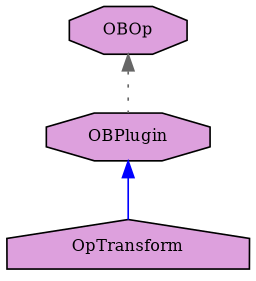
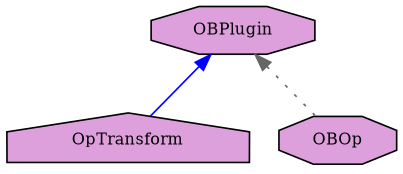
(128, 92) -> (291, 91)
